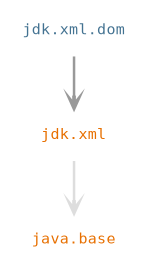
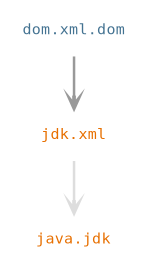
(74, 30) -> (74, 30)
(74, 240) -> (74, 240)
